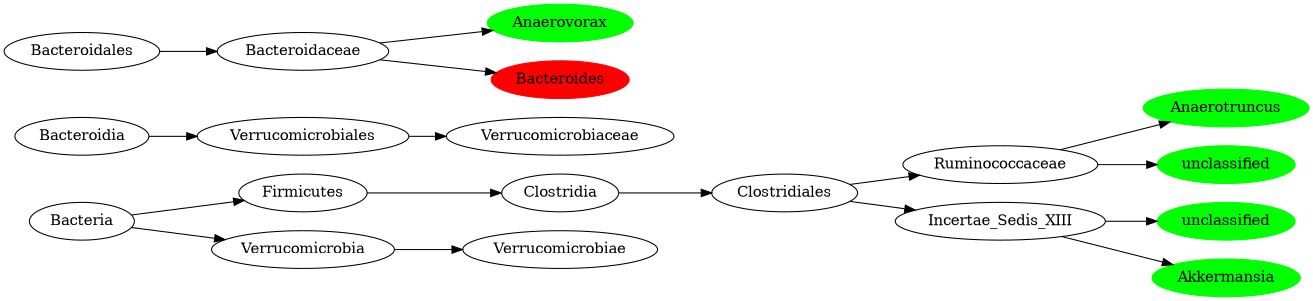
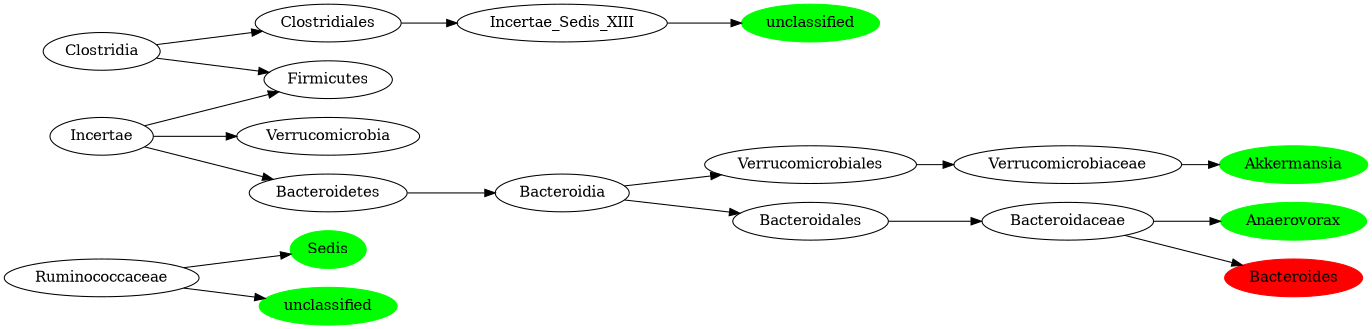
(1226, 108) -> (328, 250)
(880, 181) -> none
none -> (328, 193)
(429, 193) -> (208, 65)
none -> (677, 206)
(82, 221) -> (102, 136)
(1112, 249) -> (1195, 165)
(560, 250) -> none
